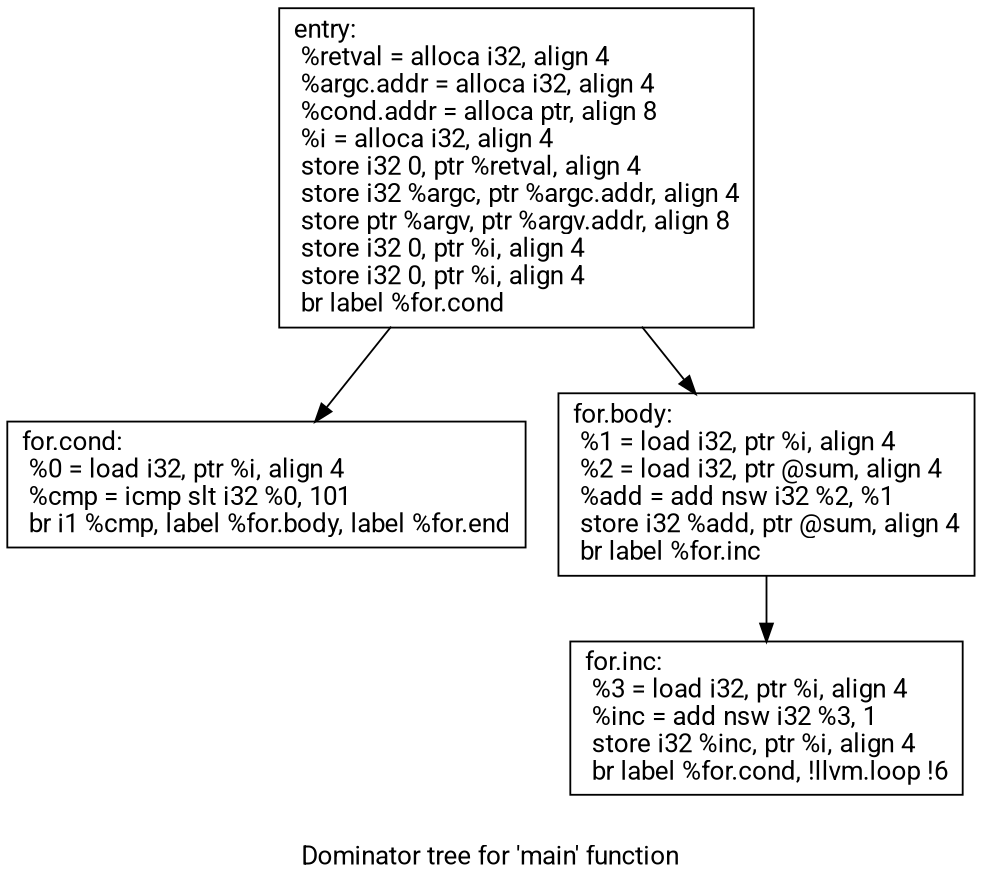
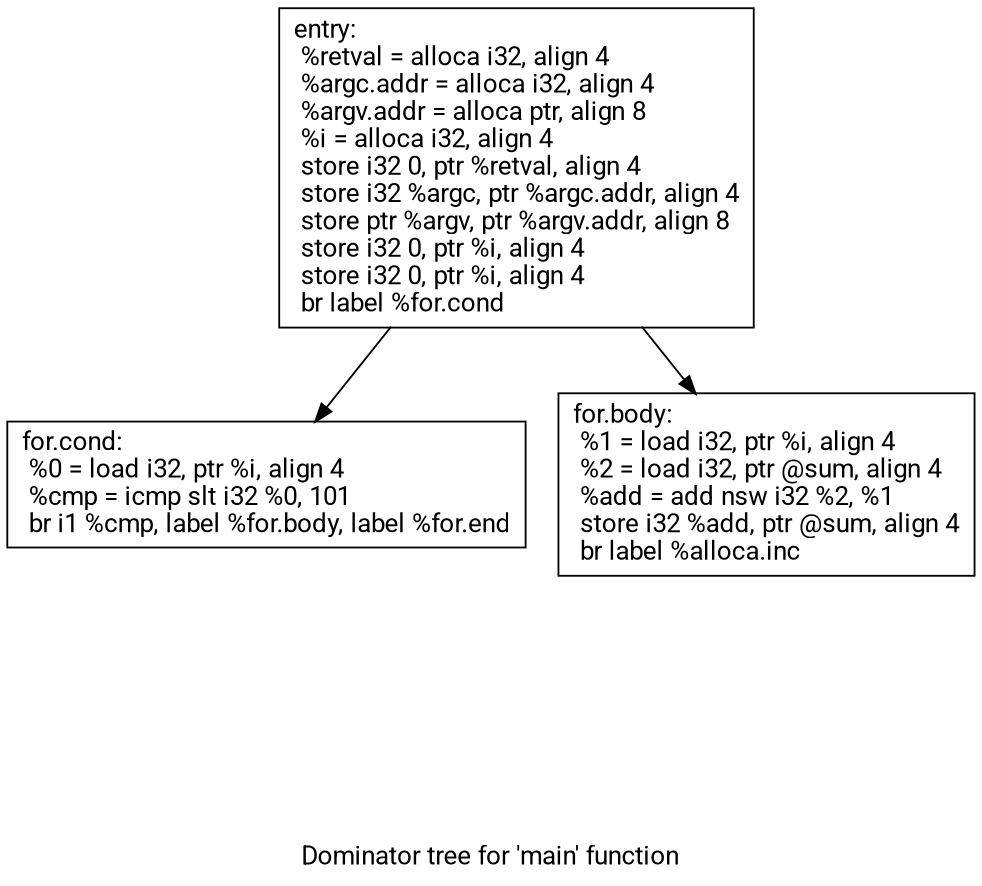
(475, 112) -> (470, 112)
(667, 552) -> (687, 552)
(767, 718) -> none
